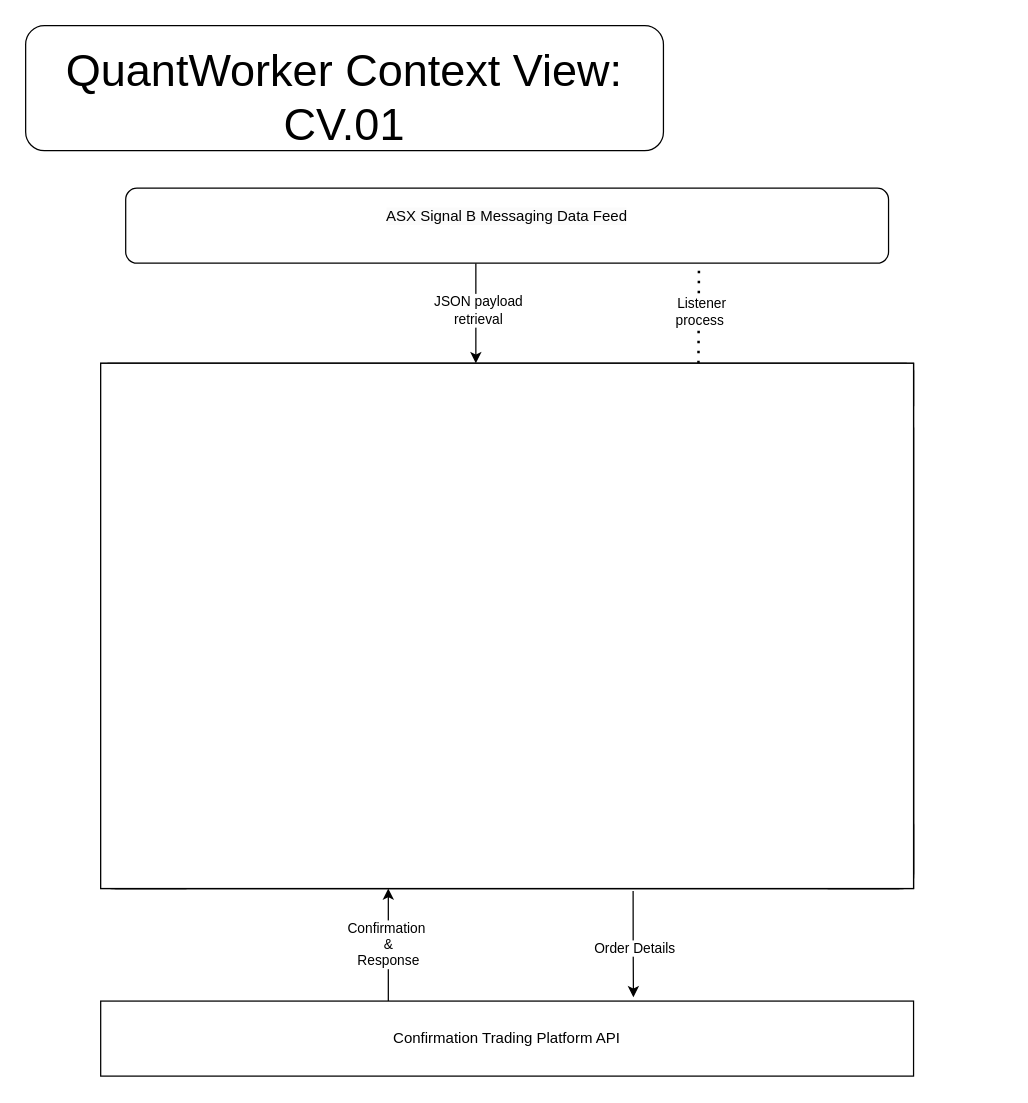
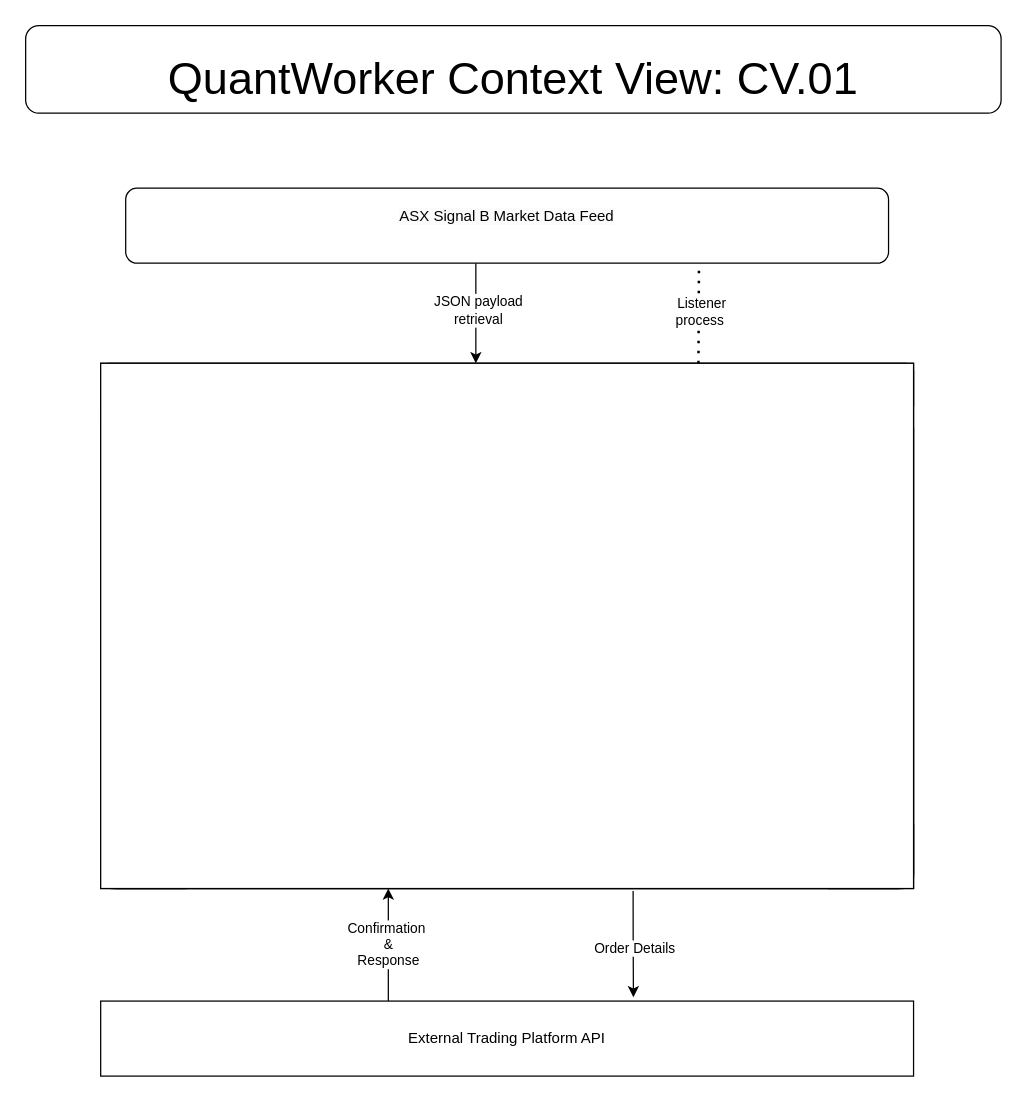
(344, 88) -> (513, 69)
(507, 226) -> (507, 226)
(507, 1038) -> (507, 1038)
